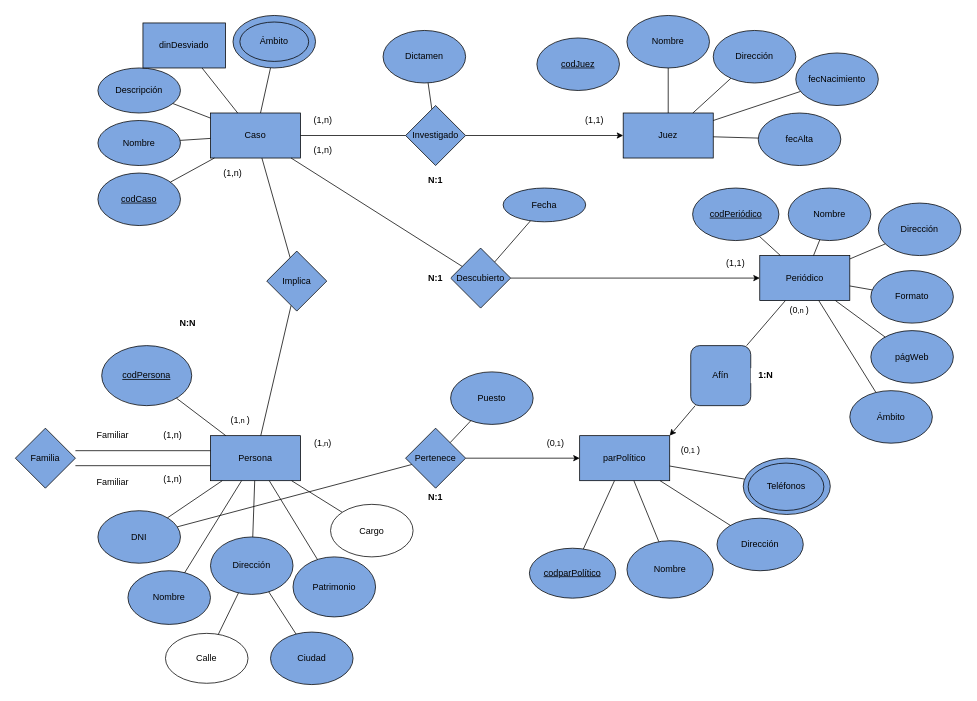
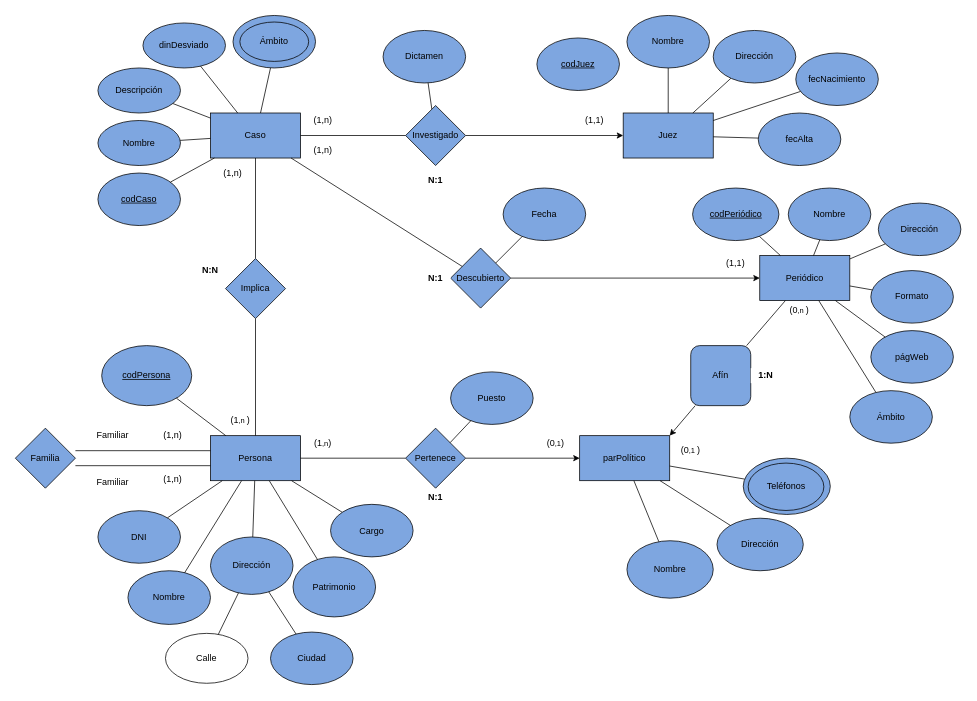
(184, 45) -> (184, 45)
(544, 205) -> (544, 214)
(297, 281) -> (255, 288)
(188, 323) -> (210, 270)
(294, 495) -> (353, 458)
(598, 515) -> none
(372, 530) -> (372, 530)
(572, 573) -> none
